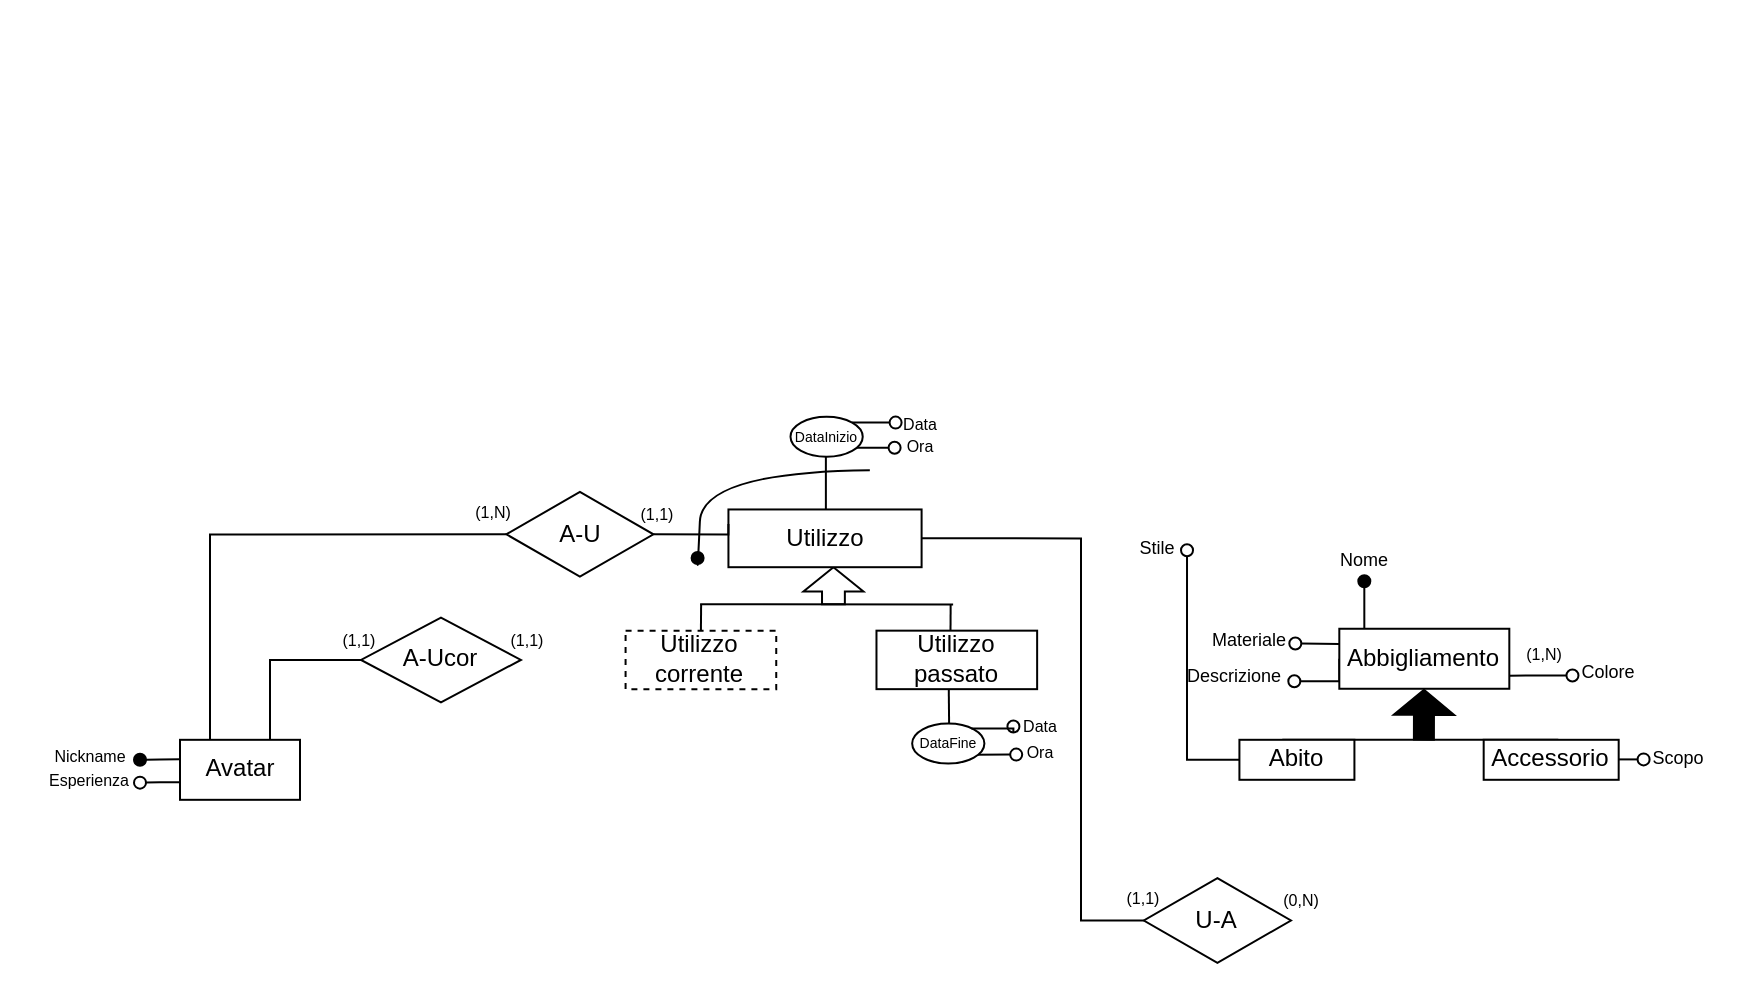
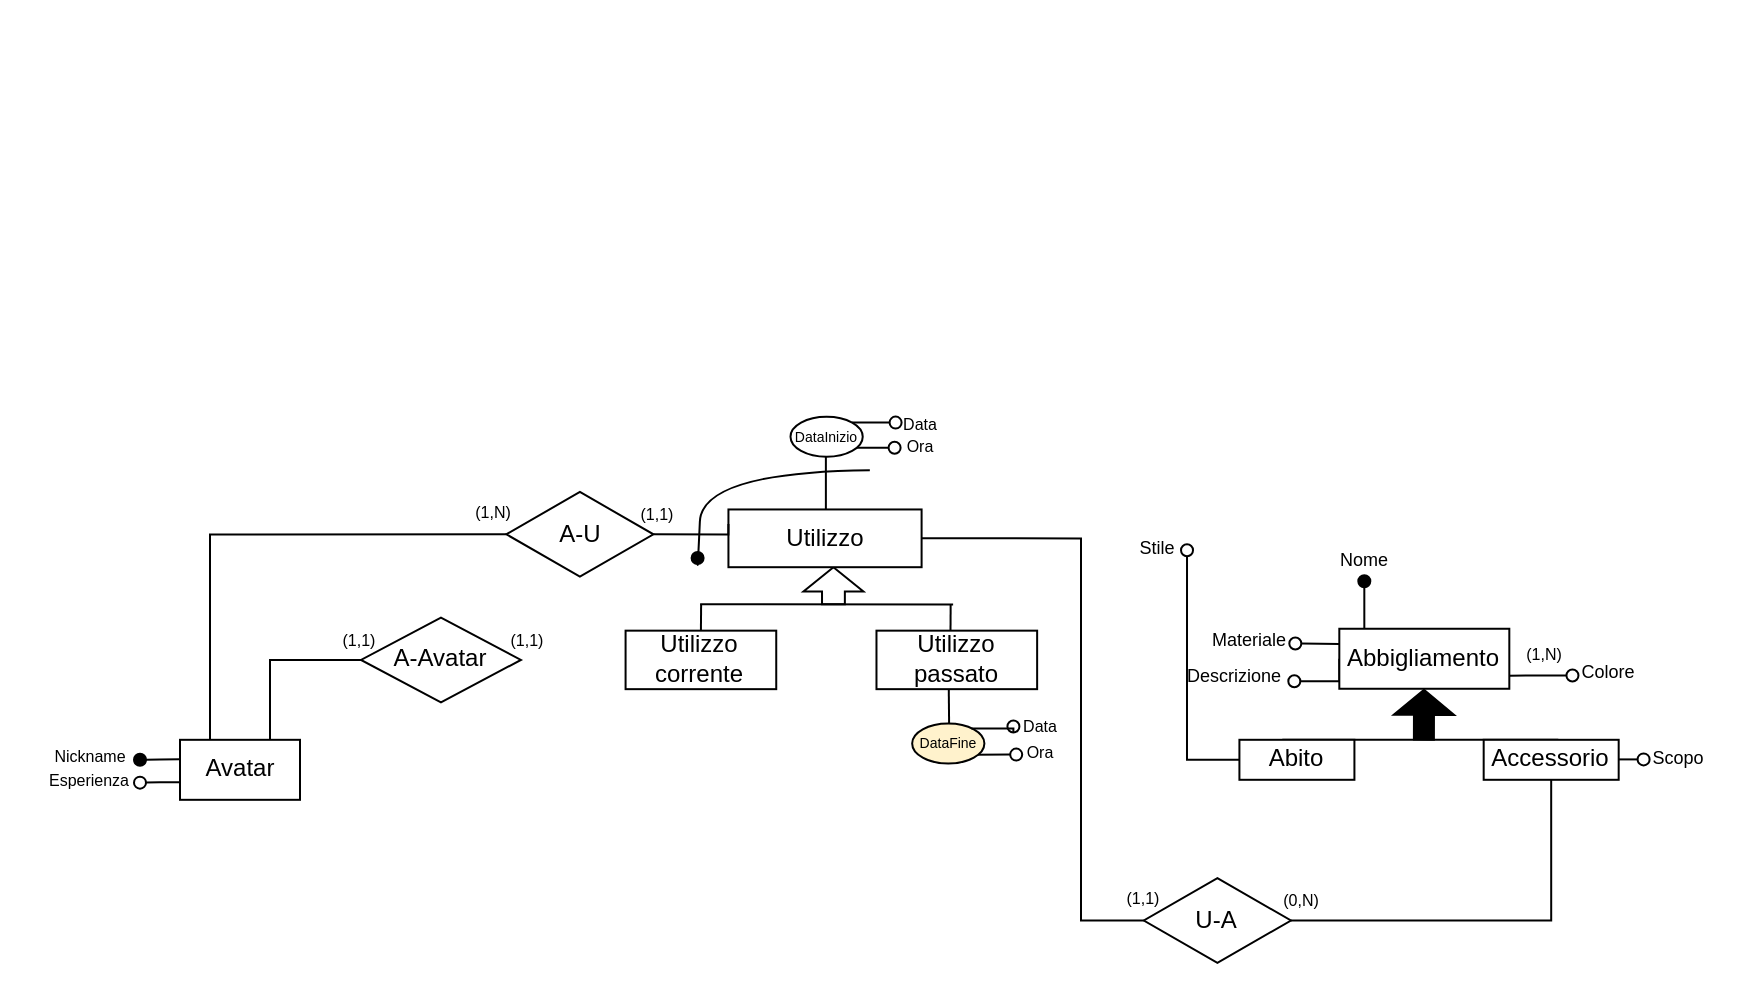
(441, 659) -> (441, 659)
(701, 660) -> (701, 660)
(948, 744) -> (948, 744)
none -> (1491, 921)
